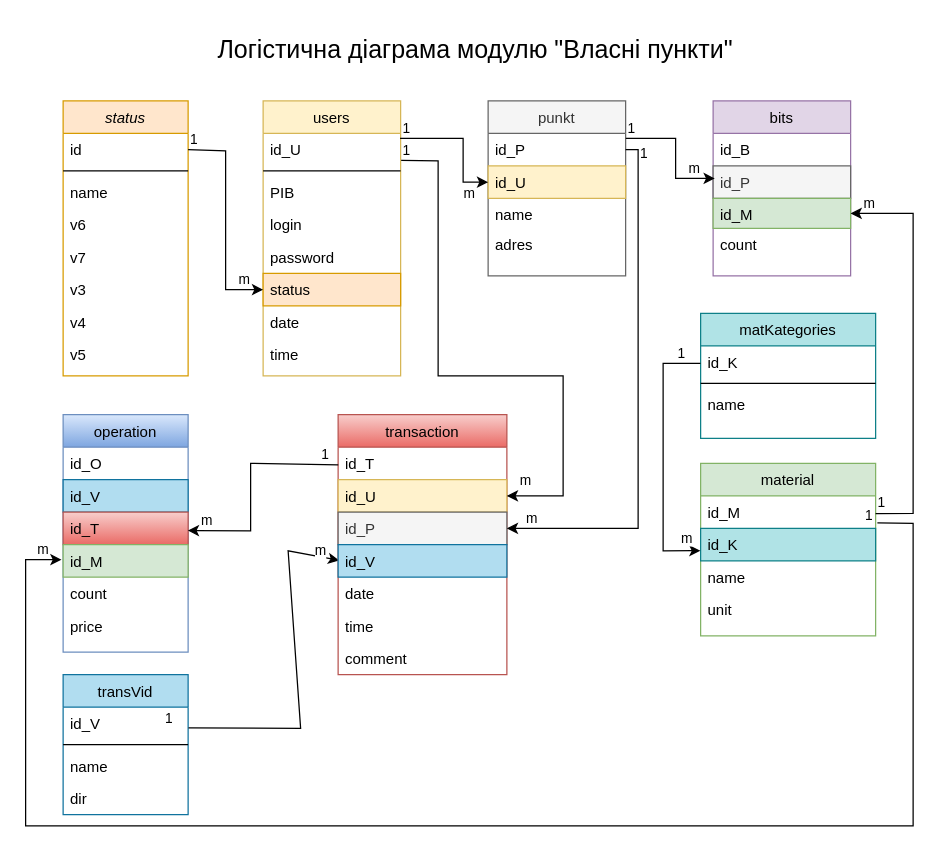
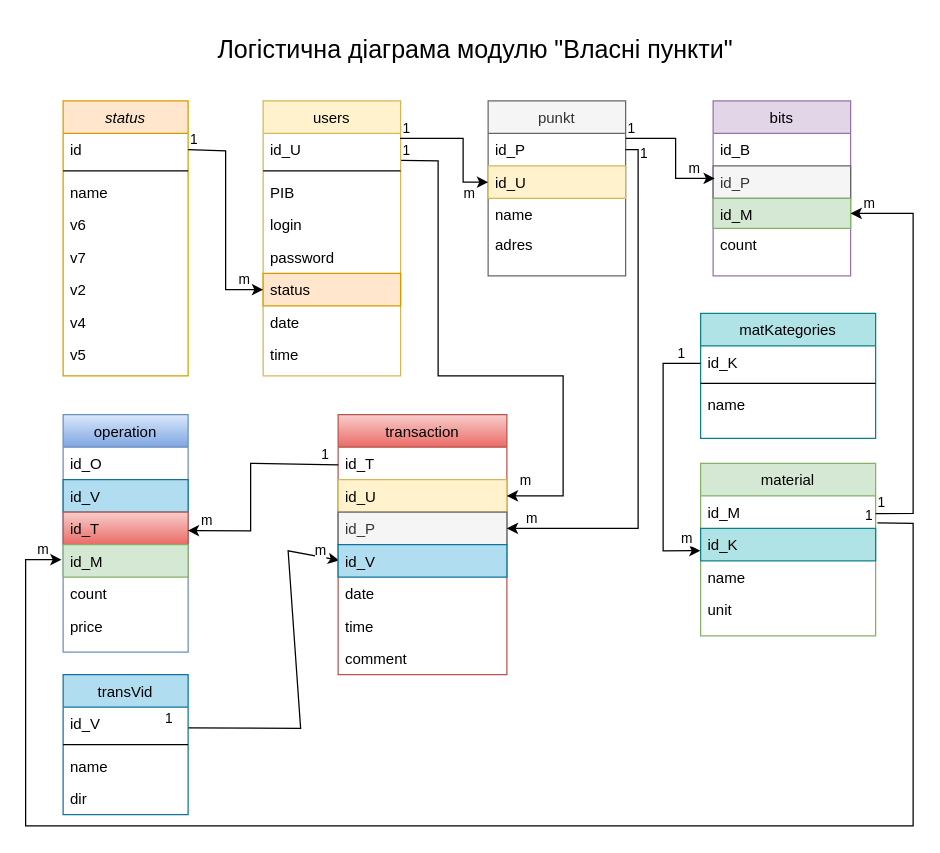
(78, 290) -> (78, 290)
